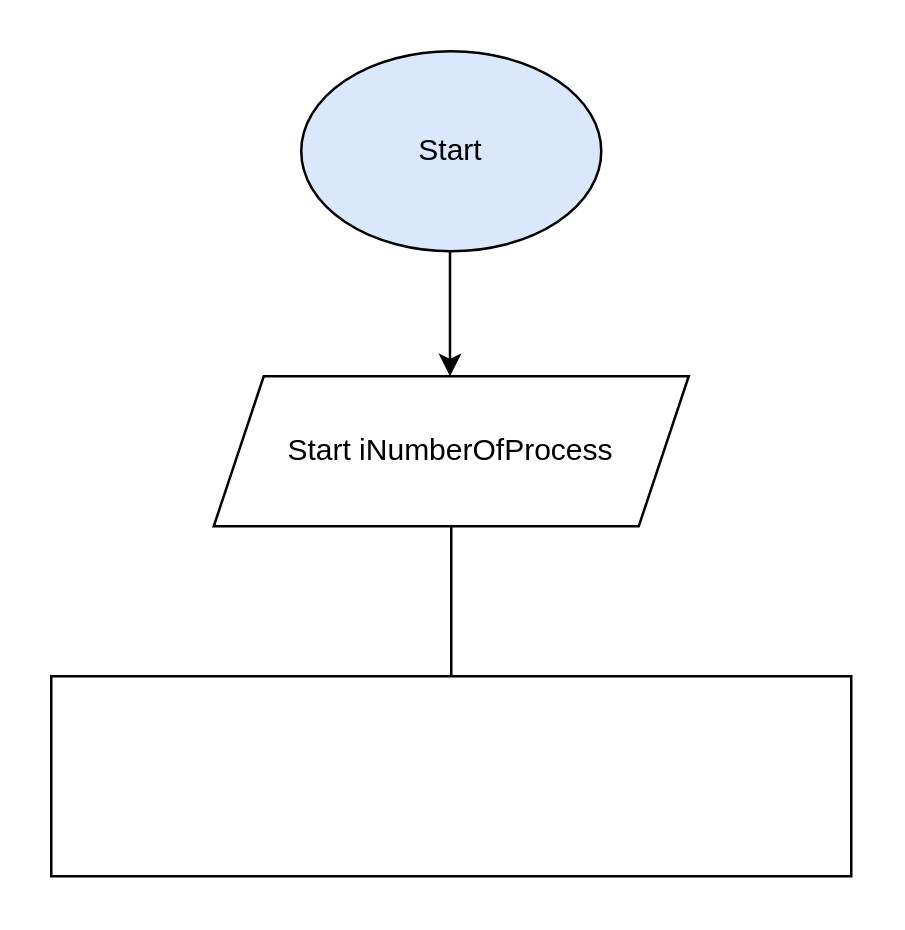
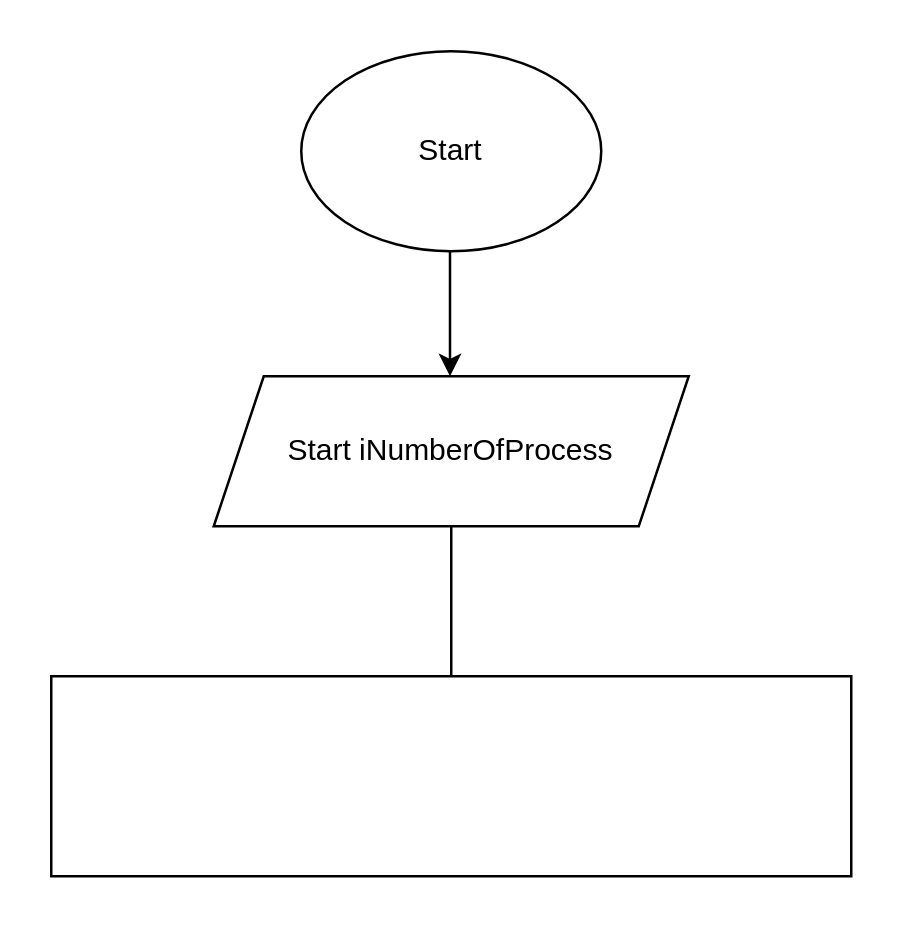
(451, 151) -> (451, 151)
